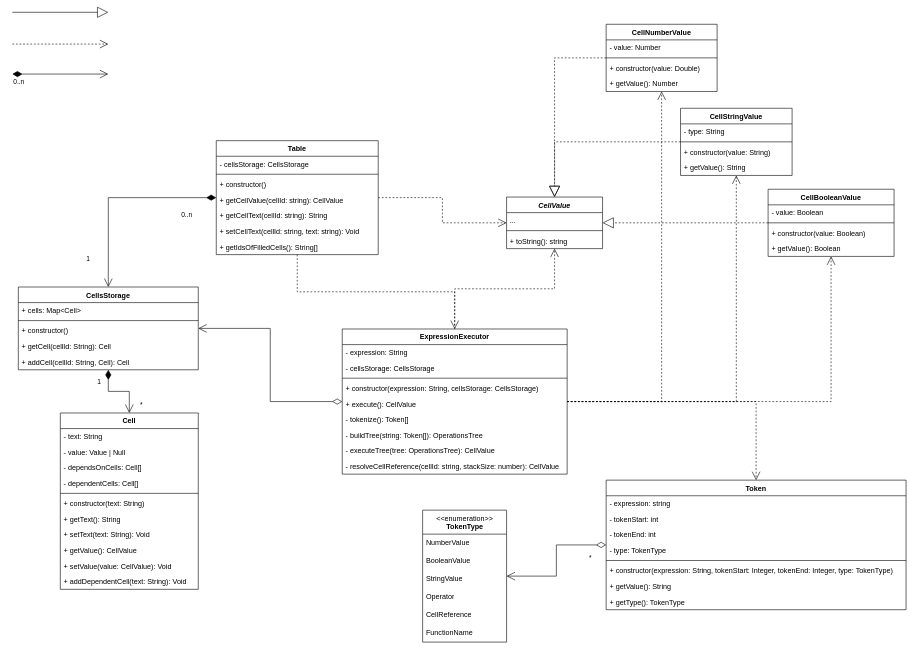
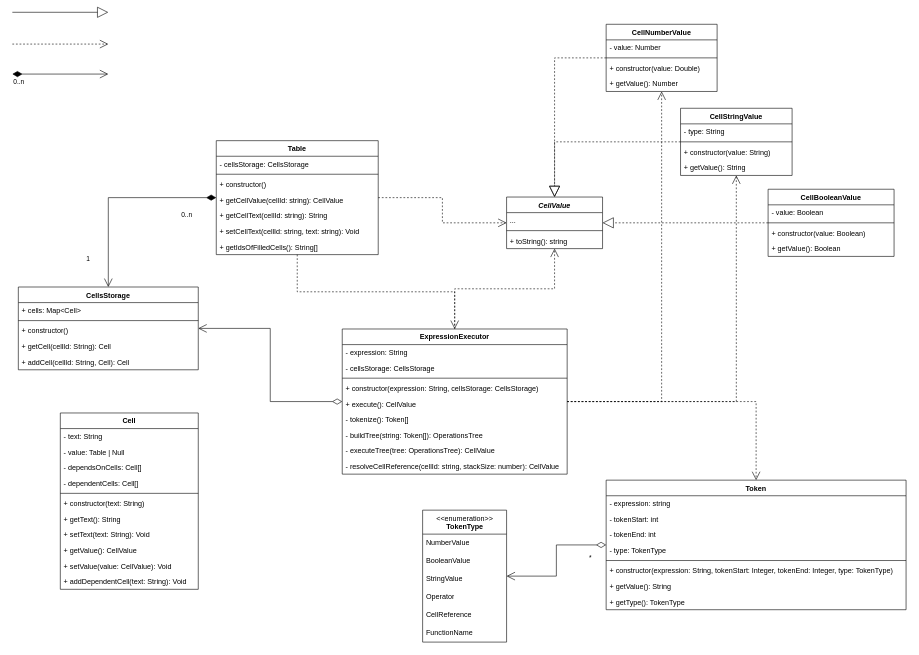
(831, 366) -> none
(113, 392) -> none
(97, 452) -> (97, 452)
